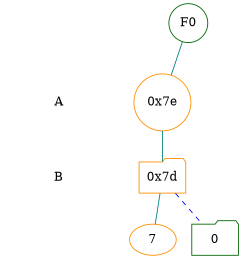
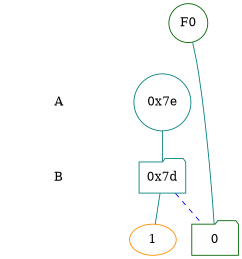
(177, 59) -> (206, 133)
(162, 102) -> (162, 102)
(162, 178) -> (162, 178)
(153, 240) -> (153, 240)
